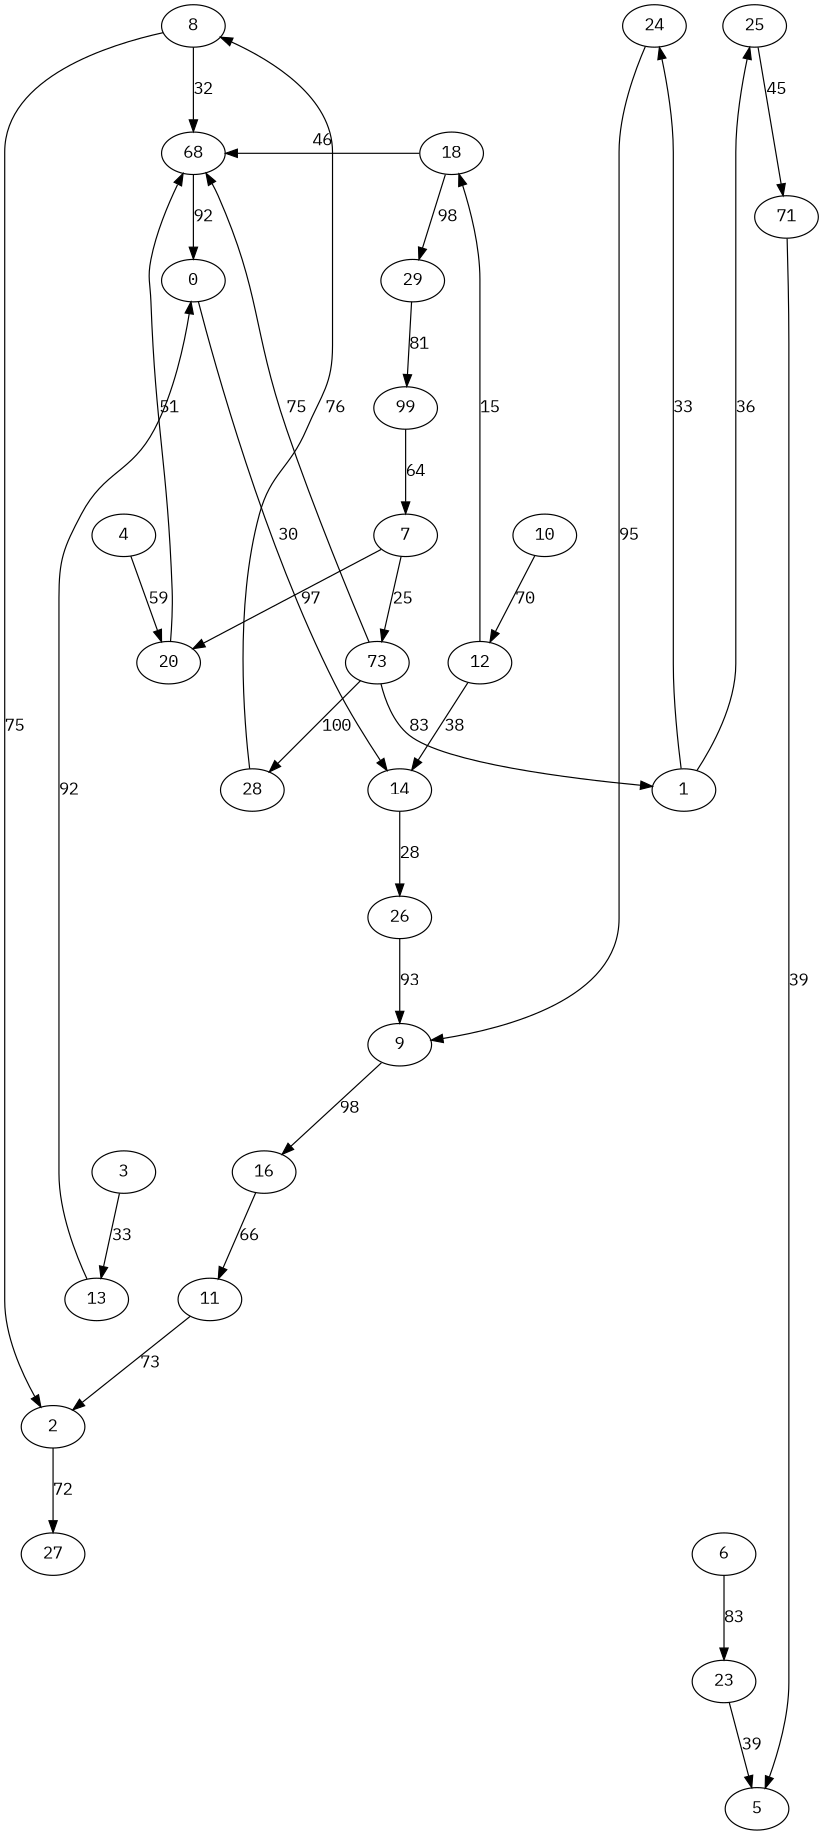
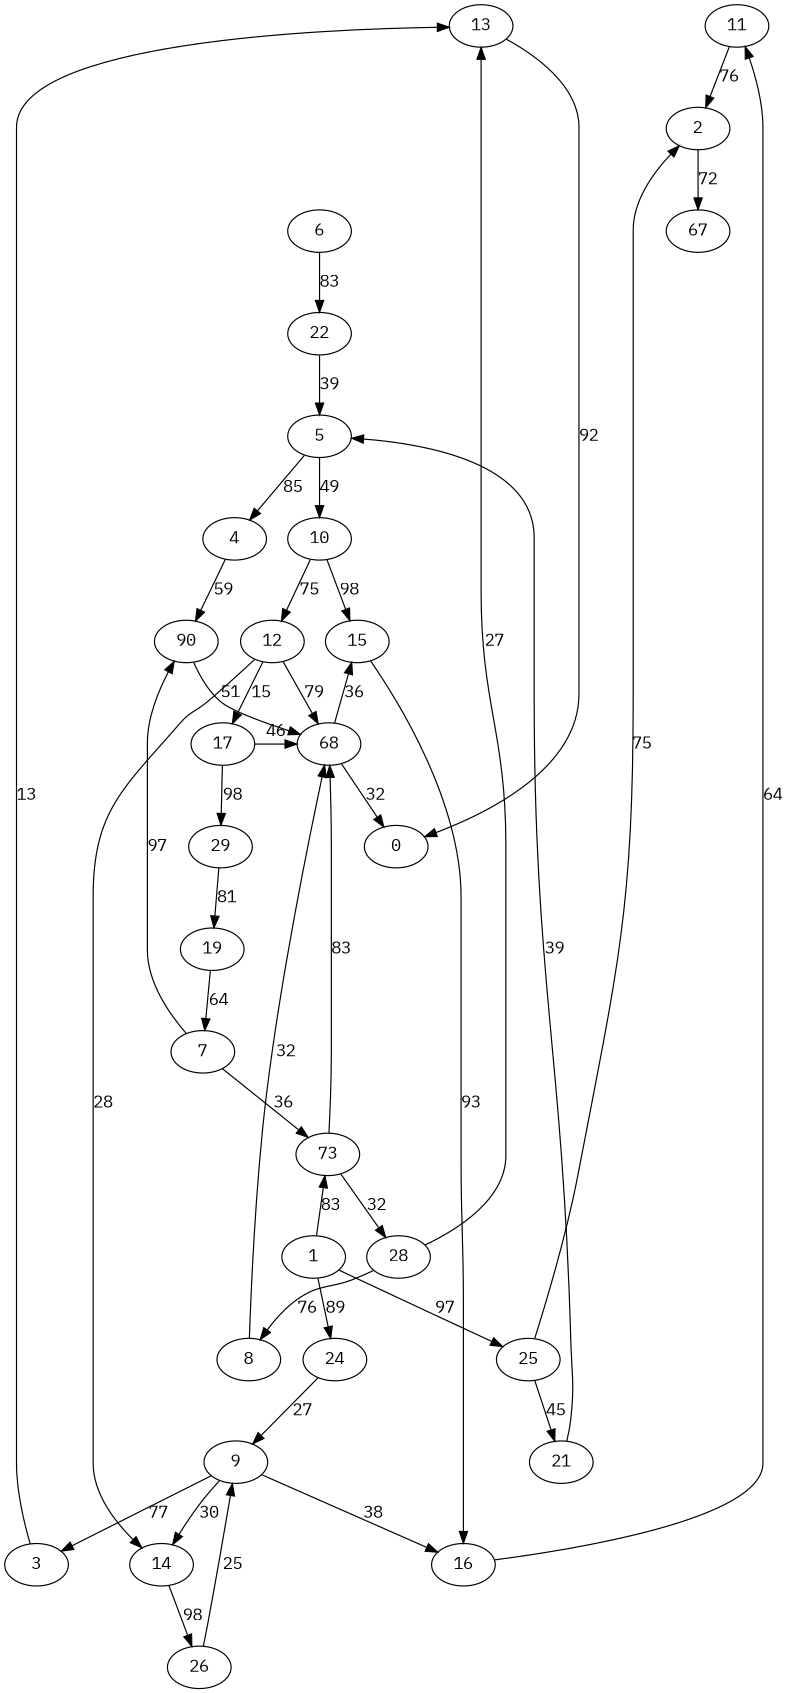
(452, 153) -> (223, 744)
(203, 217) -> (376, 795)
(787, 217) -> (561, 1462)
(297, 408) -> (341, 949)
(406, 408) -> (212, 949)
(683, 408) -> (335, 1308)
(746, 408) -> (445, 1308)
none -> (320, 482)
none -> (281, 483)
(629, 535) -> (302, 1411)
(273, 538) -> (198, 1506)
(403, 599) -> (284, 1103)
(525, 599) -> (310, 590)
none -> (357, 641)
(169, 663) -> (186, 641)
(5, 671) -> (633, 746)
none -> (486, 671)
none -> (298, 687)
(337, 726) -> (377, 1206)
(455, 726) -> (103, 1103)
(493, 764) -> (320, 1212)
(410, 854) -> (193, 1616)
(410, 981) -> (233, 1565)
(350, 1108) -> (373, 1513)
(122, 1236) -> (27, 795)
(249, 1236) -> (773, 795)
(150, 1363) -> (729, 77)
none -> (141, 1511)
(53, 1554) -> (698, 231)
(724, 1681) -> (320, 334)
